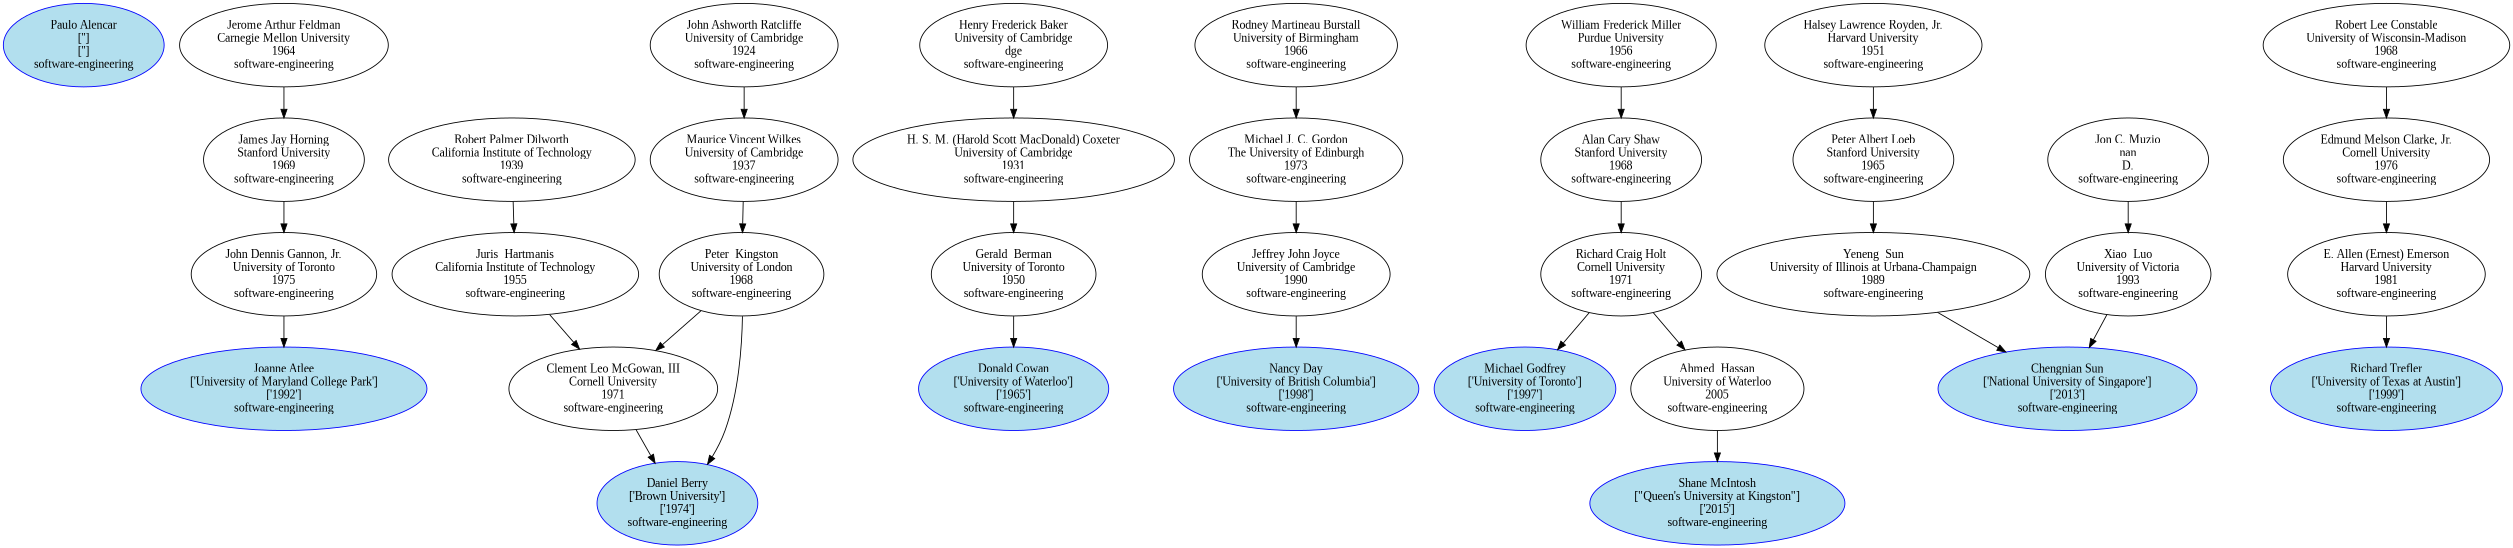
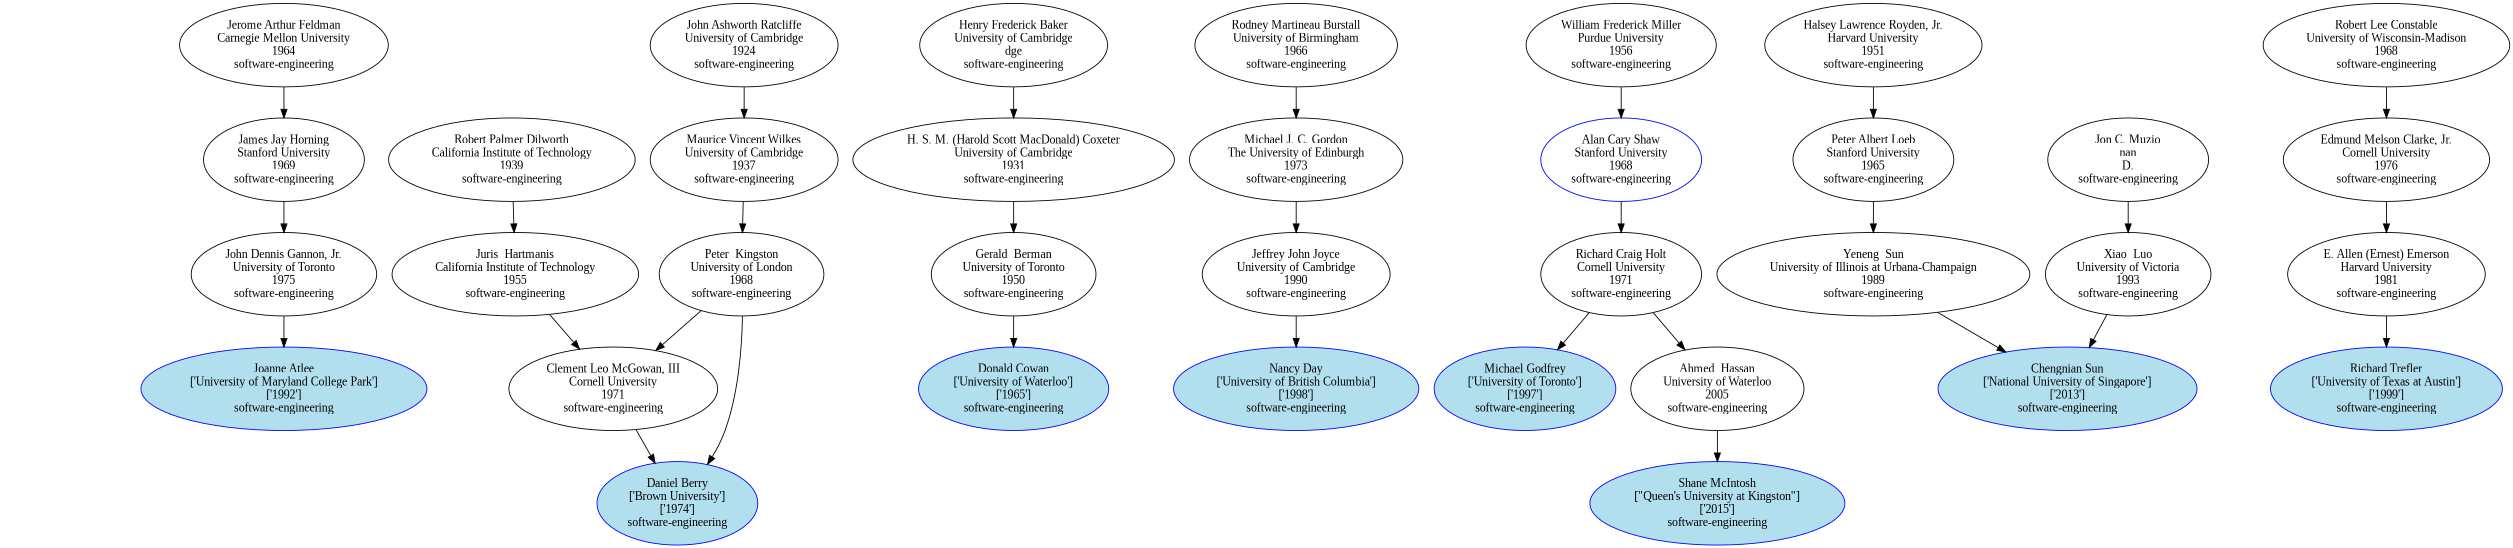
(84, 45) -> none
(1621, 160) -> (1621, 160)
